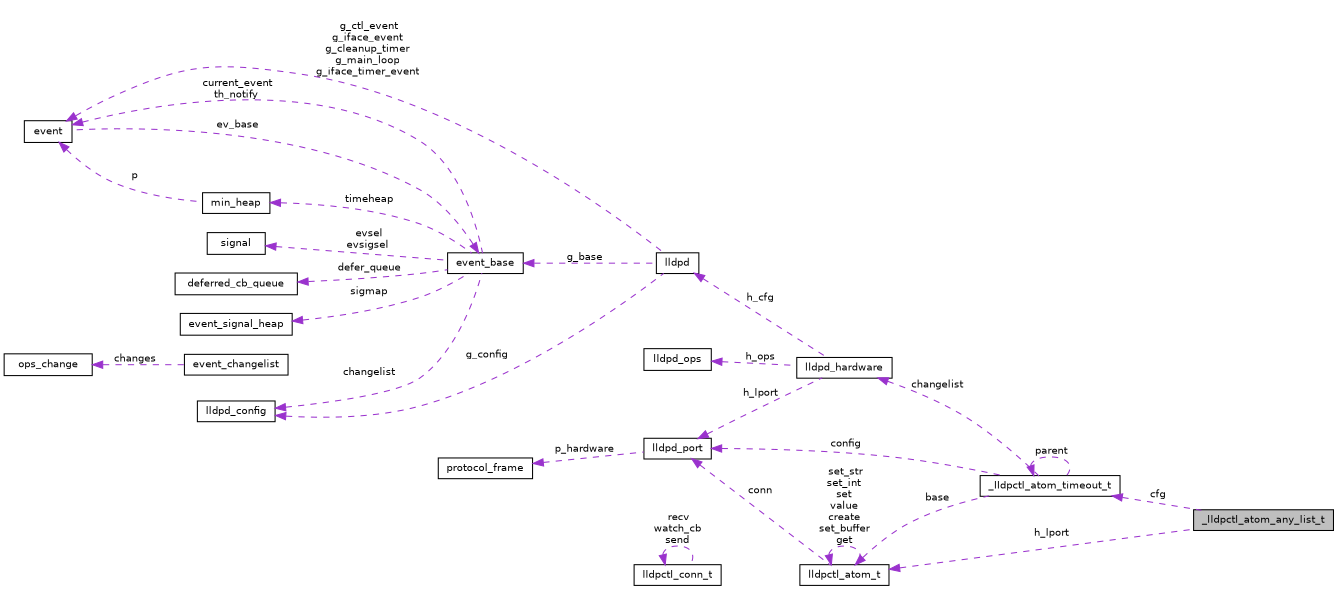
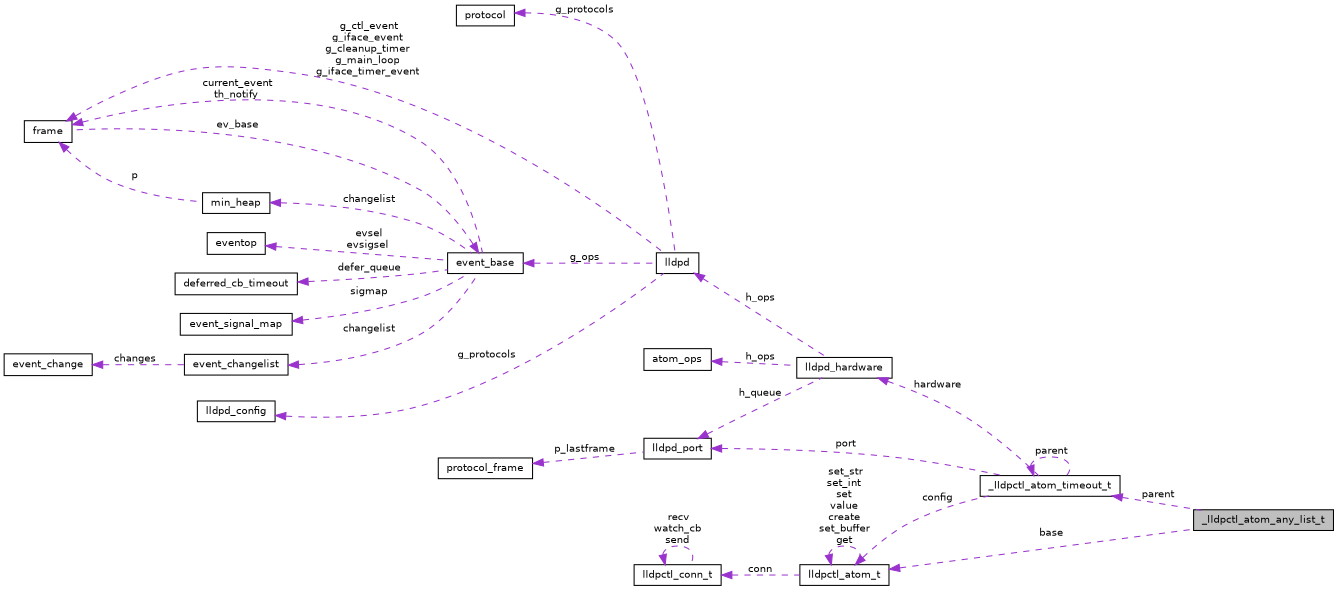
none -> (485, 16)
(48, 132) -> (48, 132)
(368, 199) -> (368, 199)
(236, 243) -> (236, 243)
(583, 257) -> (583, 257)
(236, 284) -> (236, 284)
(759, 298) -> (759, 298)
(236, 324) -> (236, 324)
(485, 355) -> (485, 355)
(678, 360) -> (678, 360)
(48, 365) -> (48, 365)
(414, 381) -> (402, 343)
(936, 385) -> (936, 385)
(759, 393) -> (759, 393)
(844, 444) -> (844, 444)
(583, 449) -> (583, 449)
(1157, 495) -> (1157, 495)
(936, 498) -> (936, 498)
(765, 515) -> (766, 575)
(1050, 533) -> (1050, 533)
